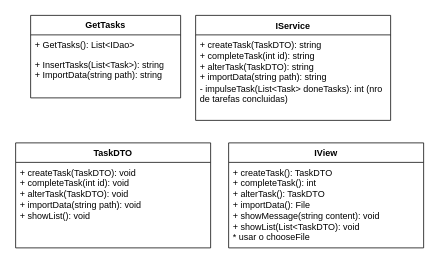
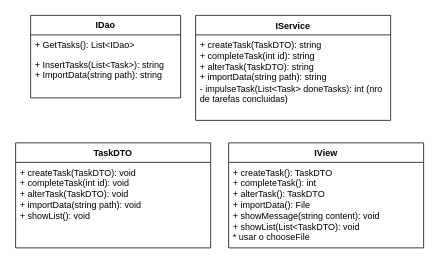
(105, 25) -> (105, 25)
